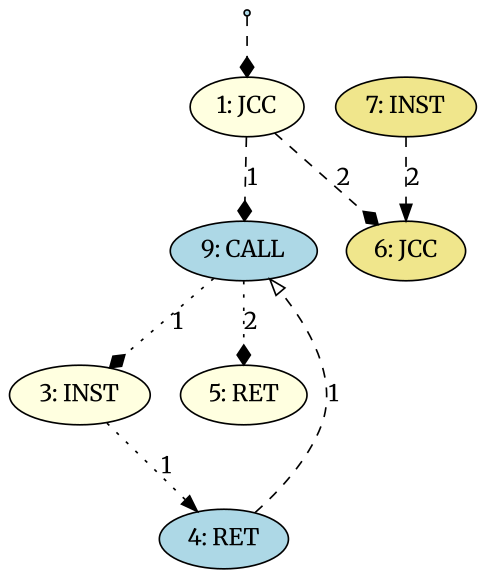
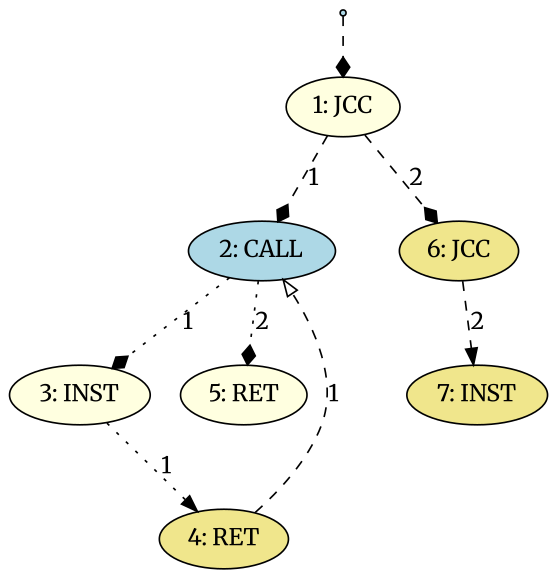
(406, 171) -> (467, 315)
(244, 251) -> (262, 251)
(224, 539) -> (224, 539)
